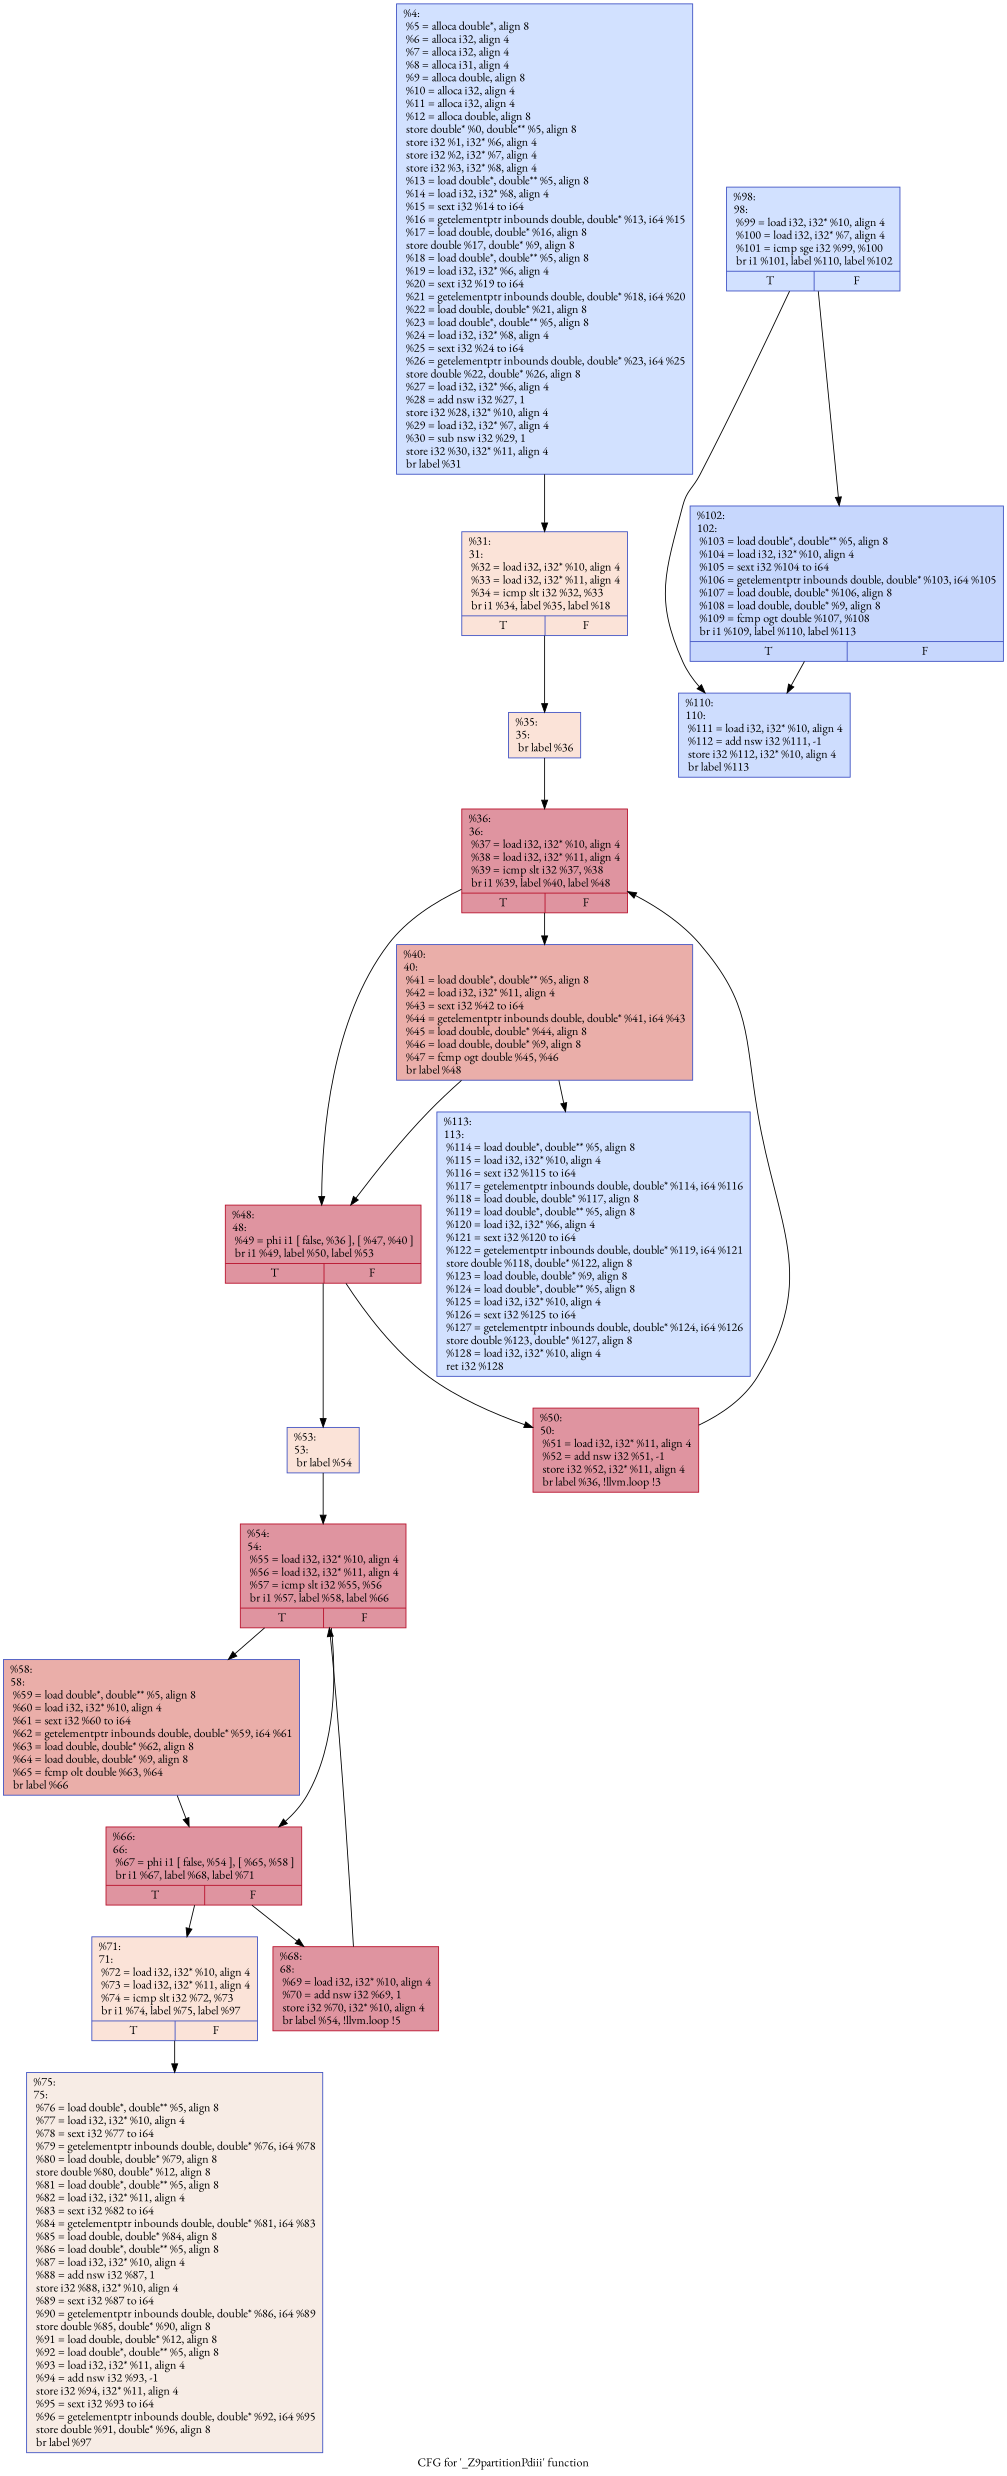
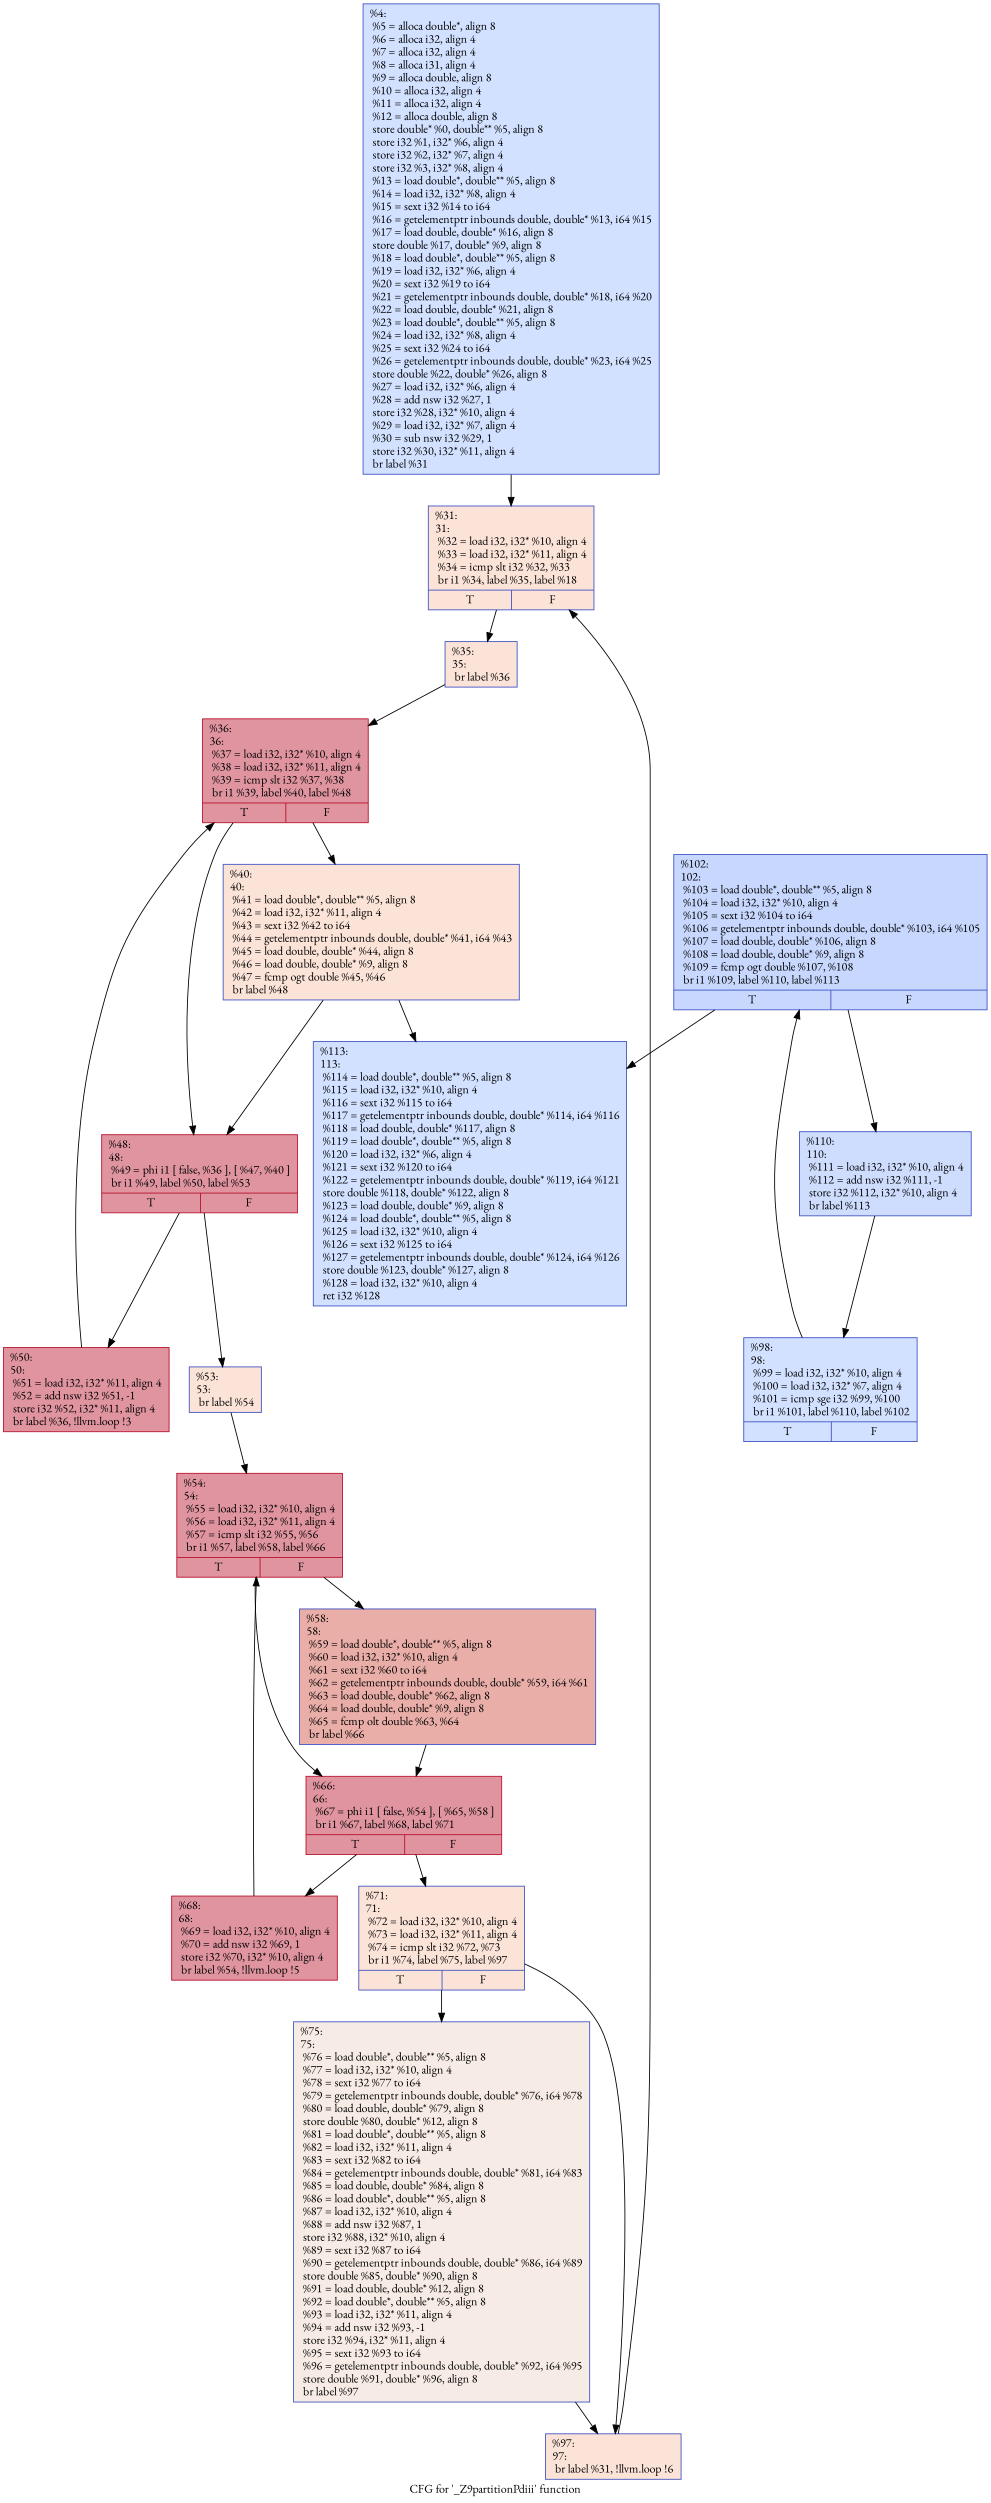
(694, 484) -> (860, 1272)
(545, 1012) -> (371, 932)
none -> (675, 1037)
none -> (613, 2457)
